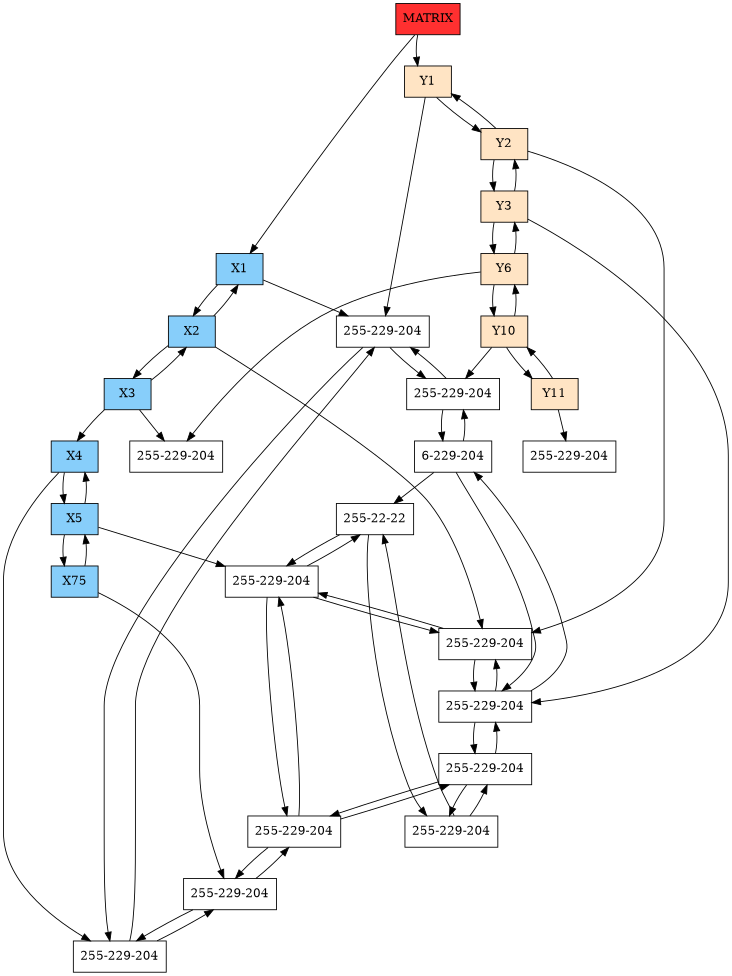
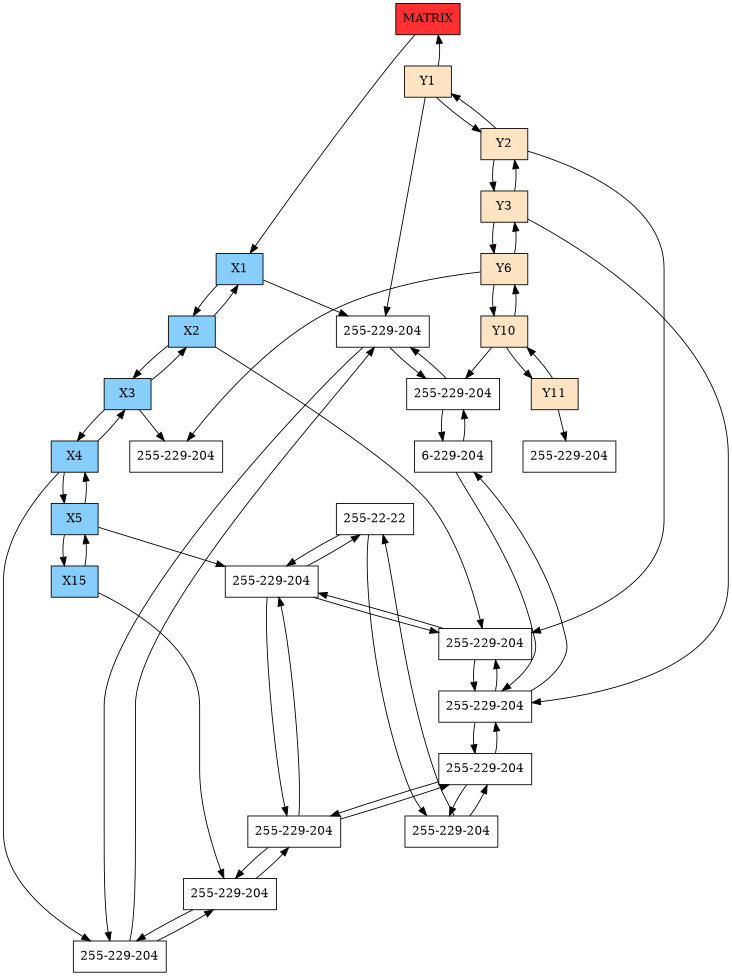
(416, 46) -> (440, 55)
none -> (109, 429)
(419, 484) -> none
(75, 582) -> (75, 582)
